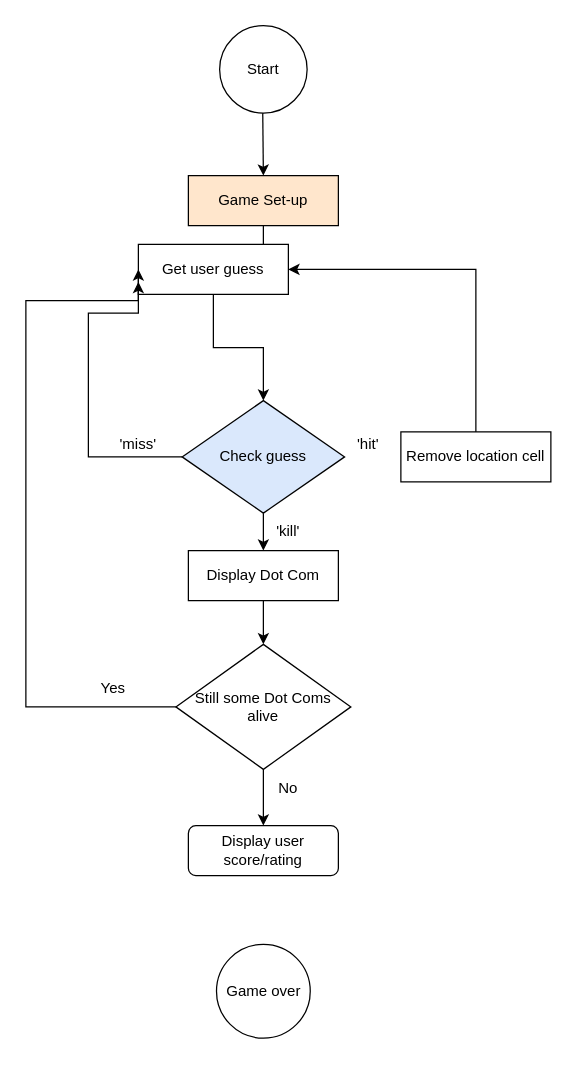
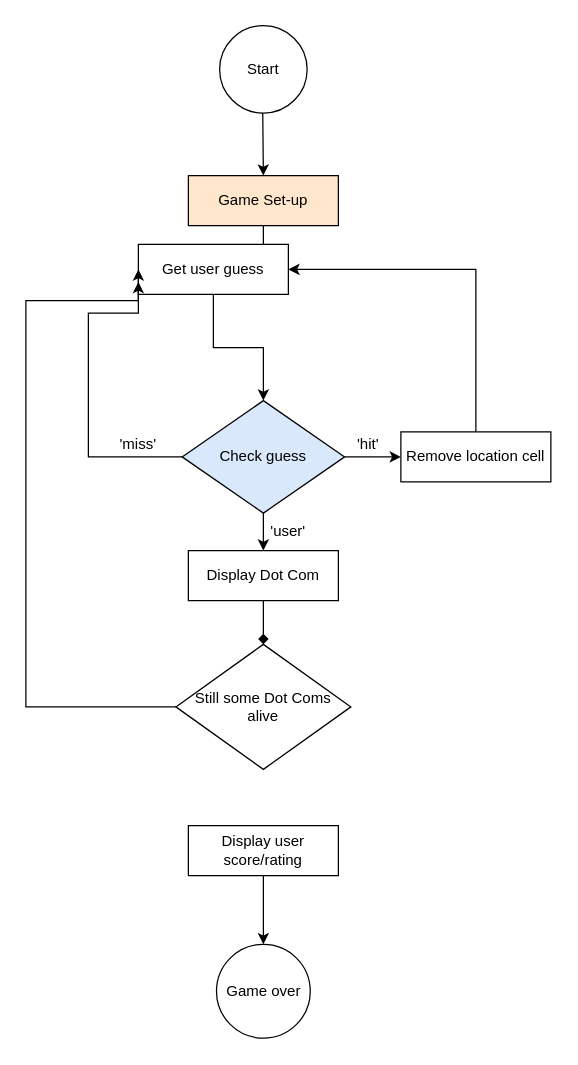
none -> (369, 457)
(288, 532) -> (288, 532)
(263, 634) -> (263, 633)
(113, 688) -> none
(288, 788) -> none
(263, 794) -> none
(263, 851) -> (263, 851)
none -> (263, 906)
